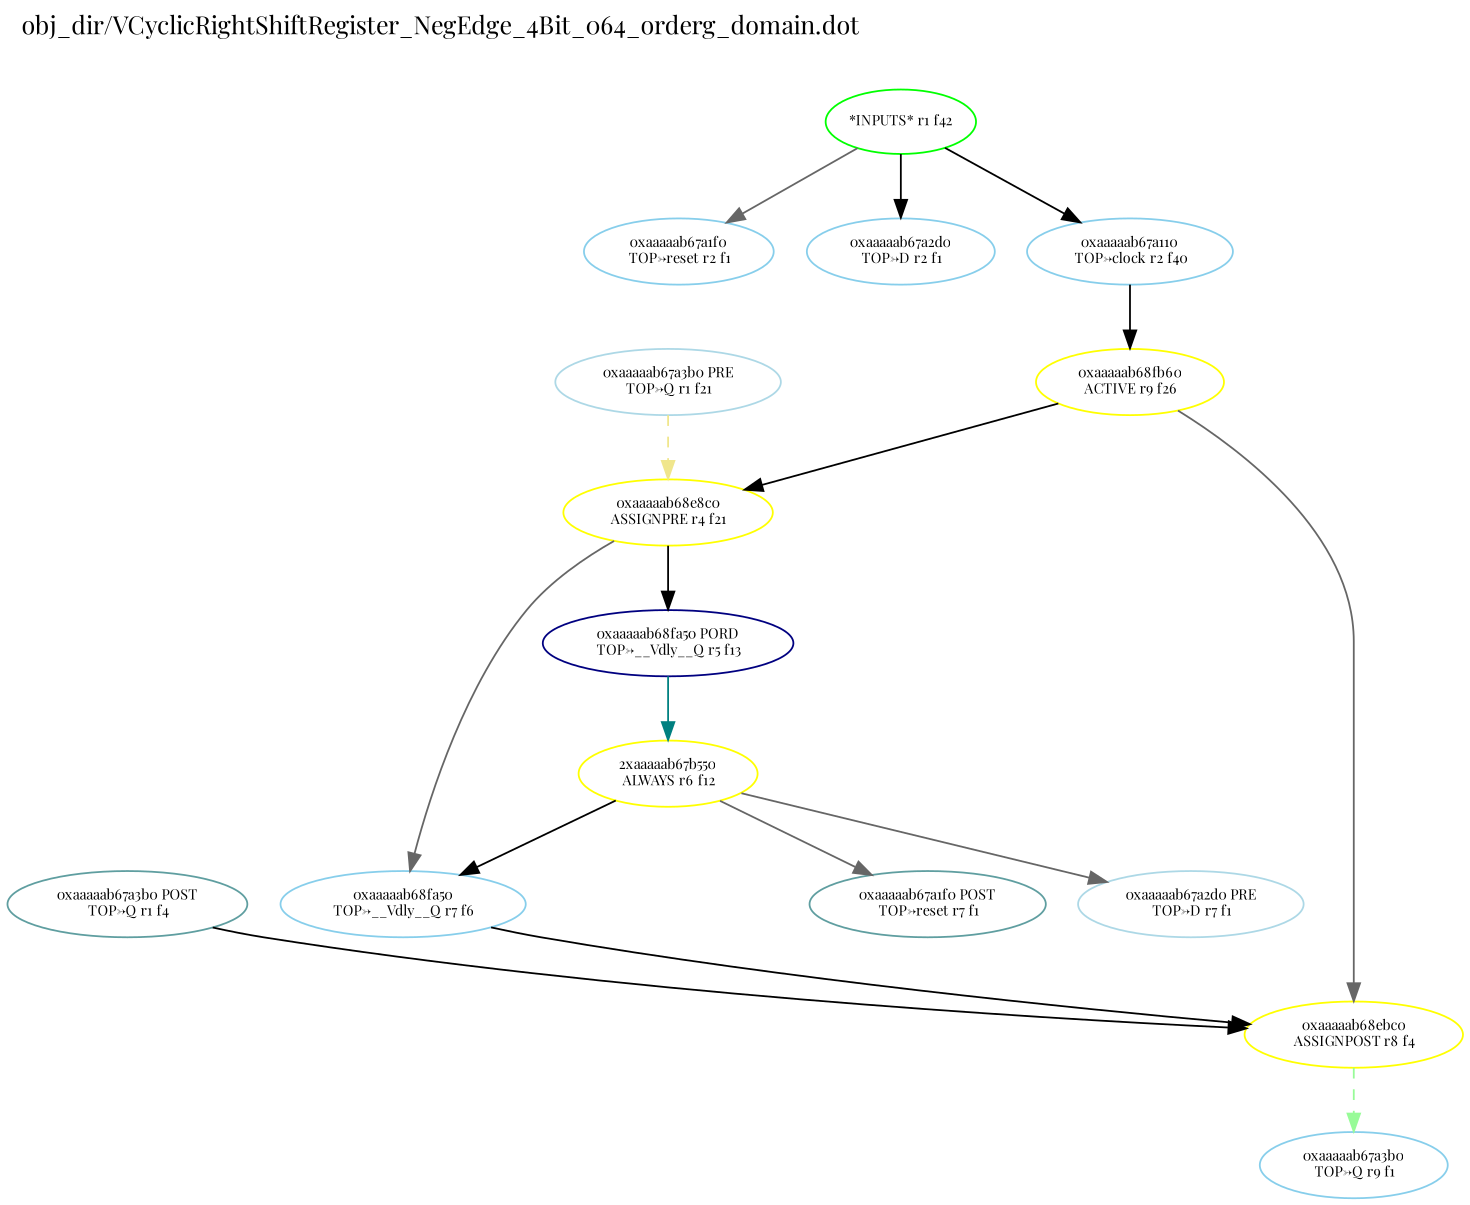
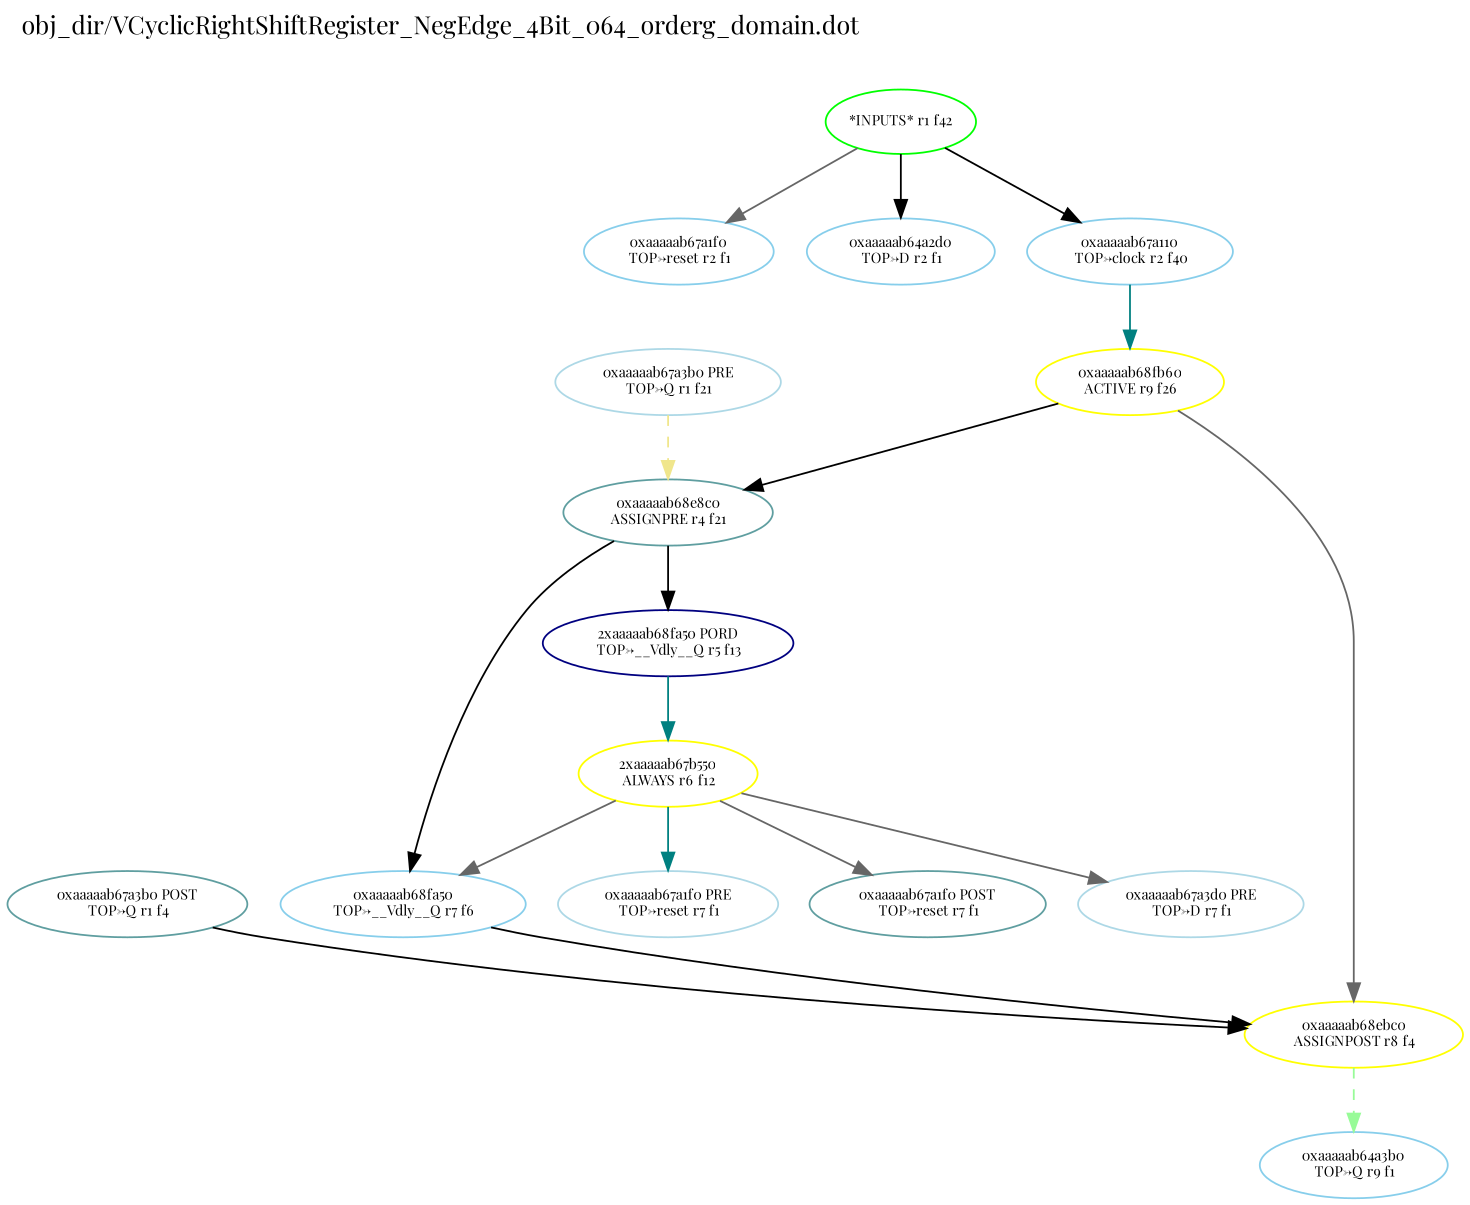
(901, 252) -> (901, 252)
(1130, 308) -> (1130, 308)
(668, 513) -> (668, 513)
(668, 643) -> (668, 643)
(483, 676) -> (483, 676)
(546, 834) -> (546, 834)
none -> (668, 904)
(1191, 904) -> (1191, 904)
(1354, 1165) -> (1354, 1165)
